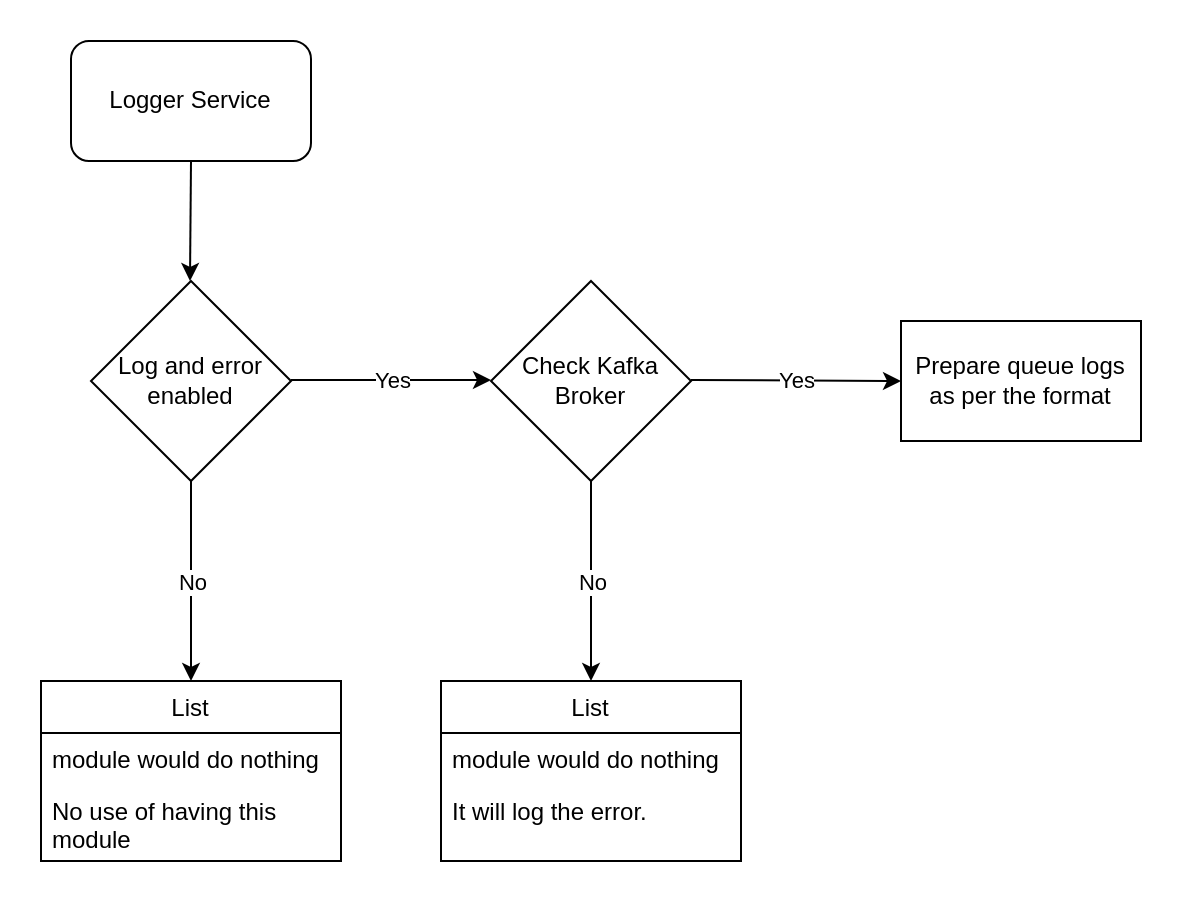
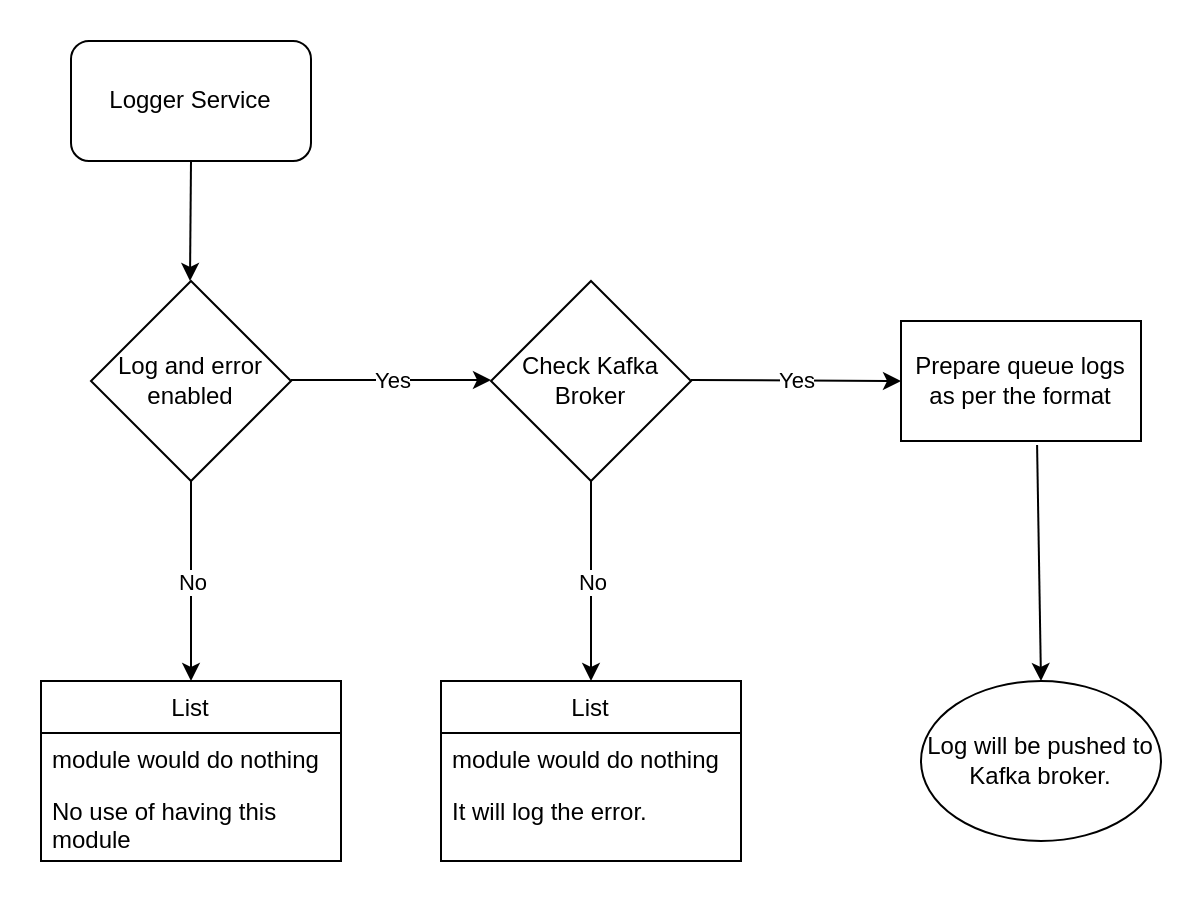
none -> (1039, 556)
none -> (1041, 761)
